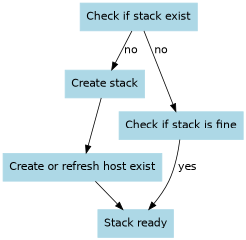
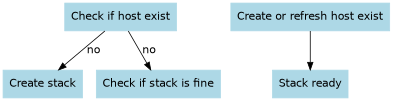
(139, 17) -> (121, 17)
(95, 122) -> none
(172, 174) -> none
